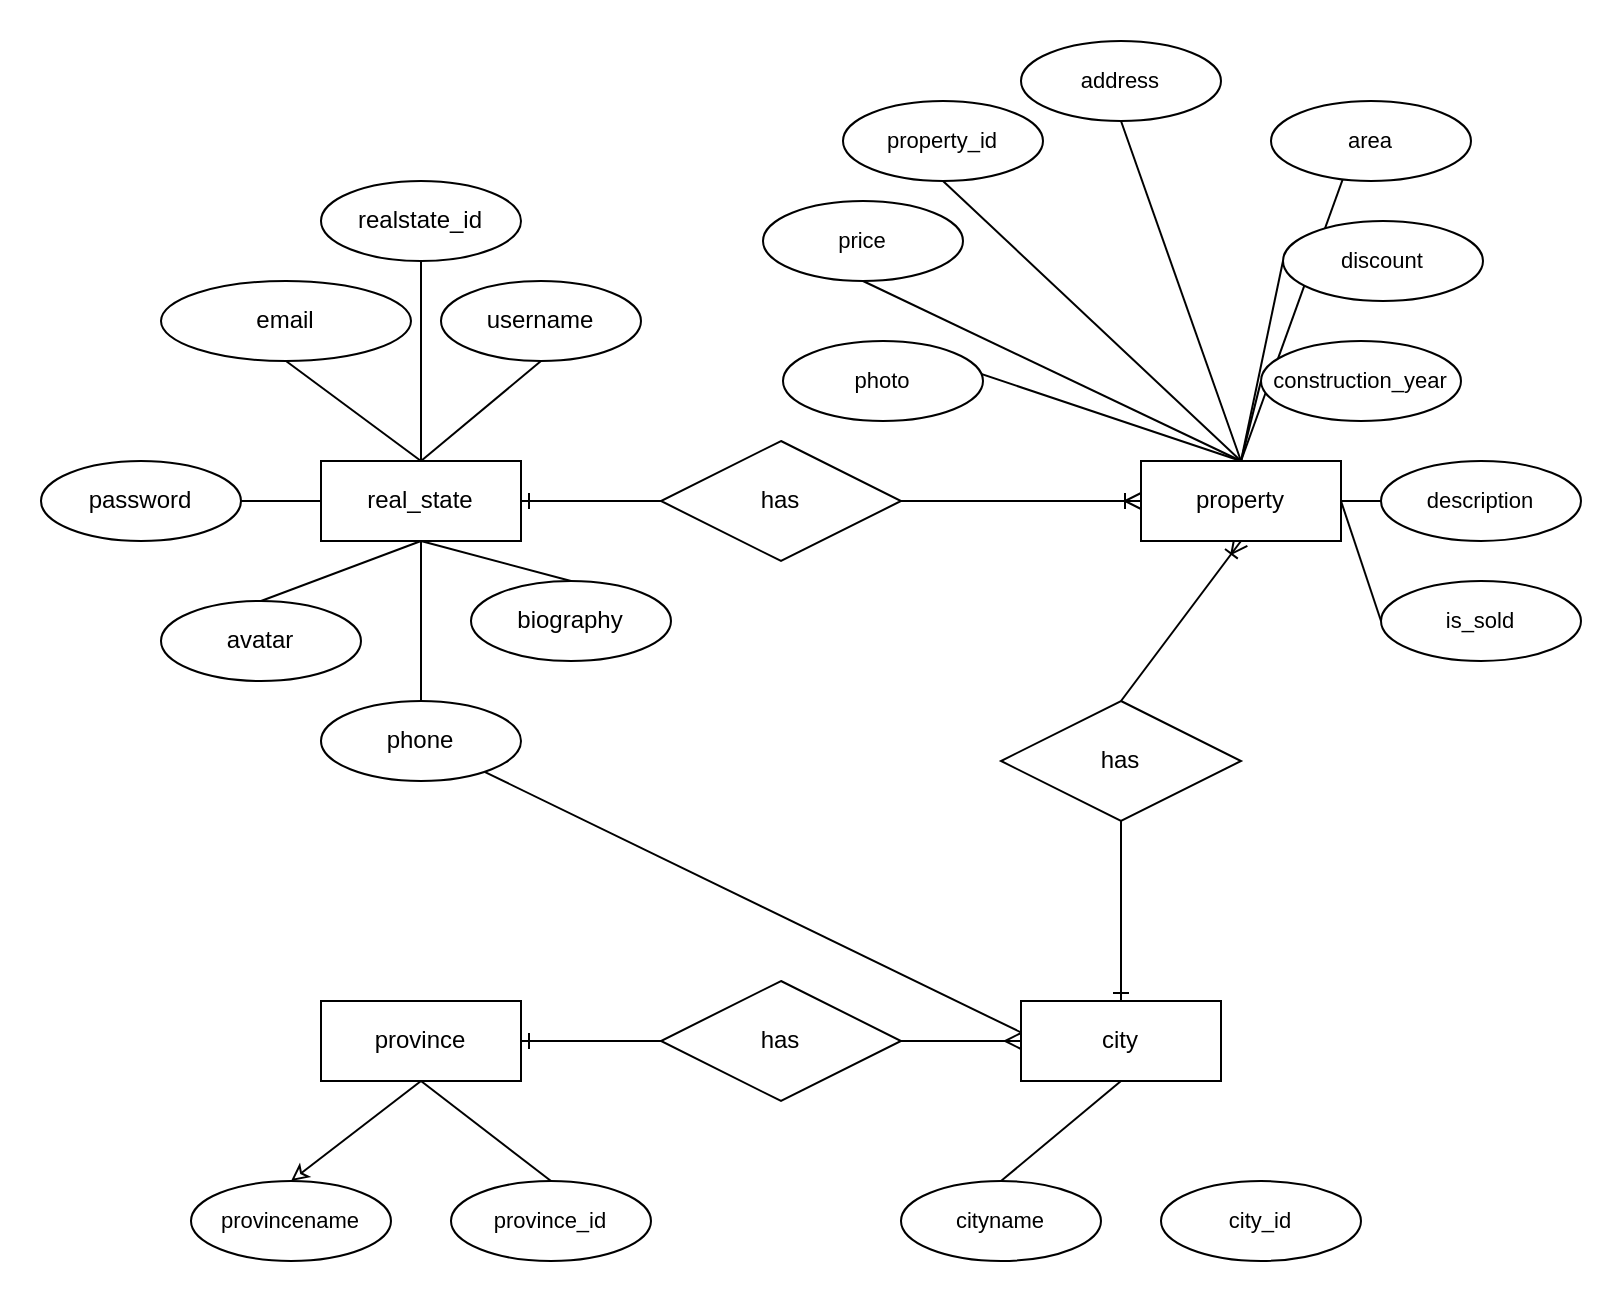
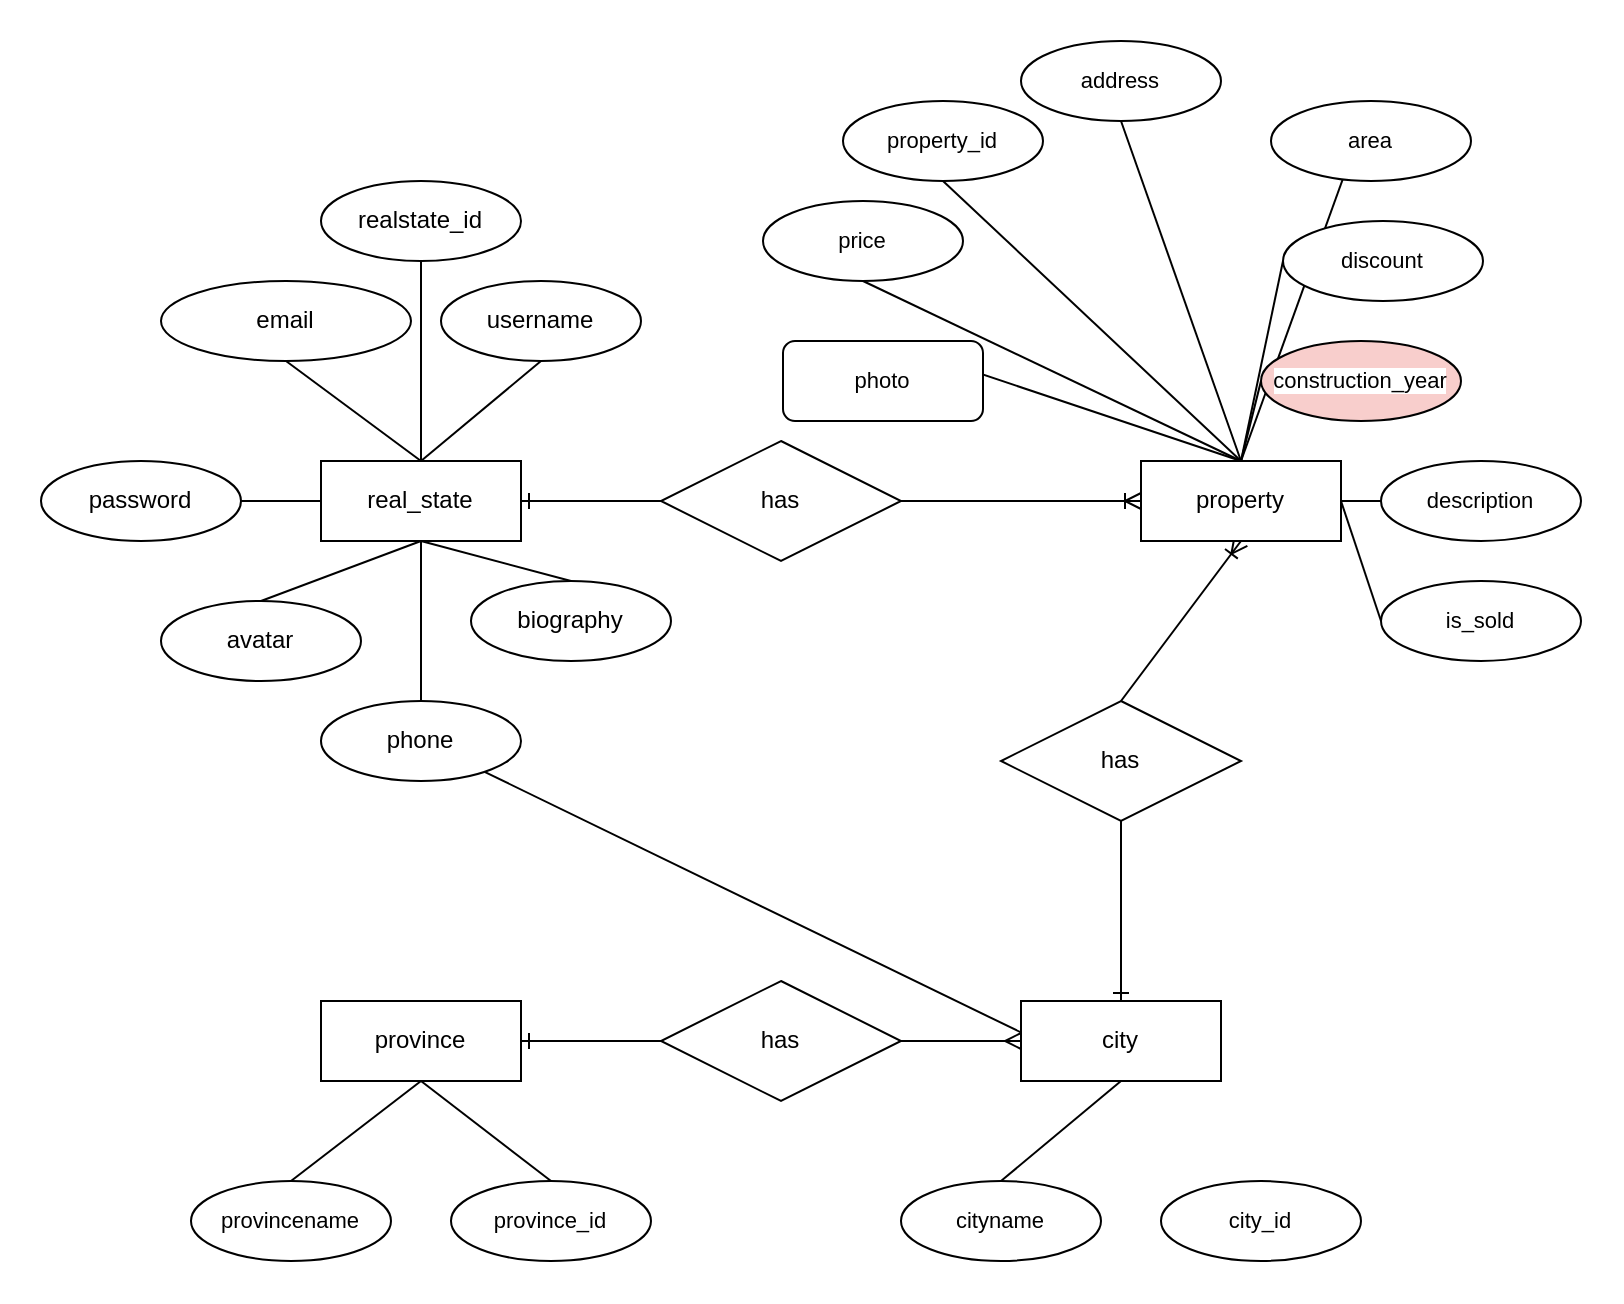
(883, 381) -> (883, 381)
(1361, 381) -> (1361, 381)
(303, 1172) -> (299, 1175)
